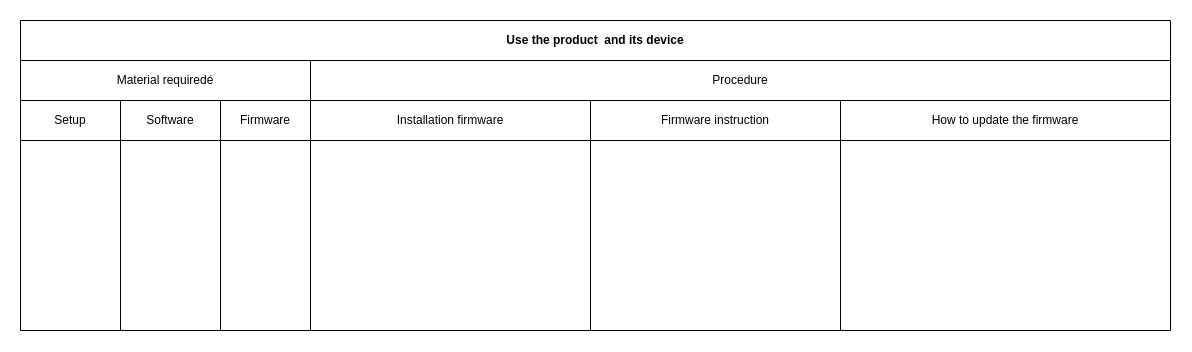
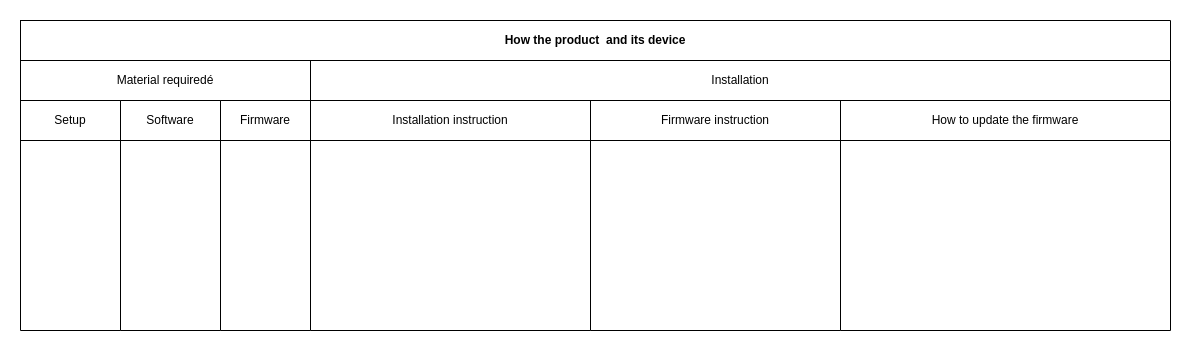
(596, 41) -> (596, 41)
(741, 81) -> (741, 81)
(451, 121) -> (451, 121)
